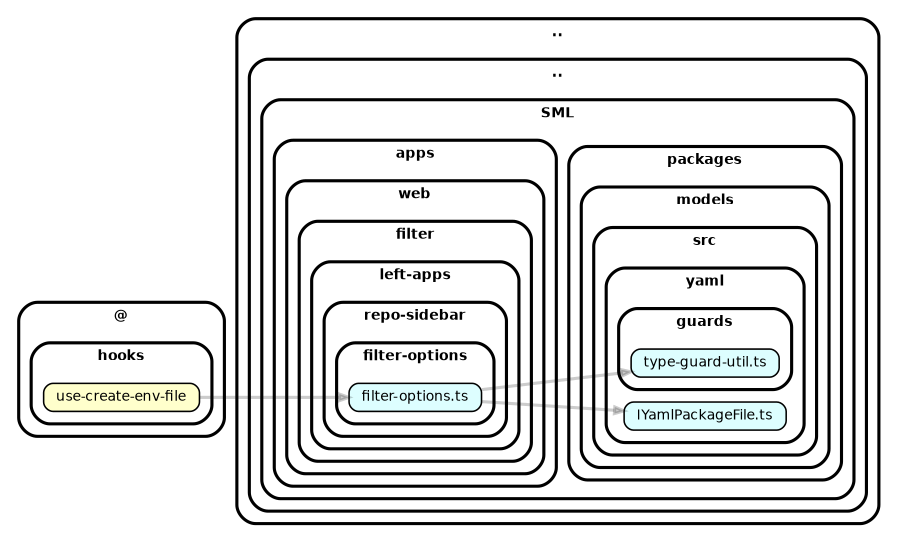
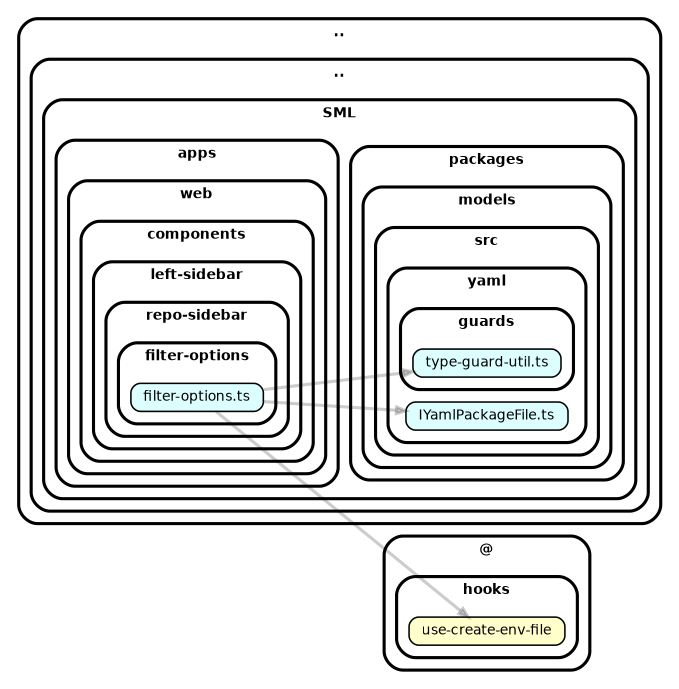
(415, 235) -> (197, 235)
(415, 276) -> (197, 276)
(269, 397) -> (369, 536)
